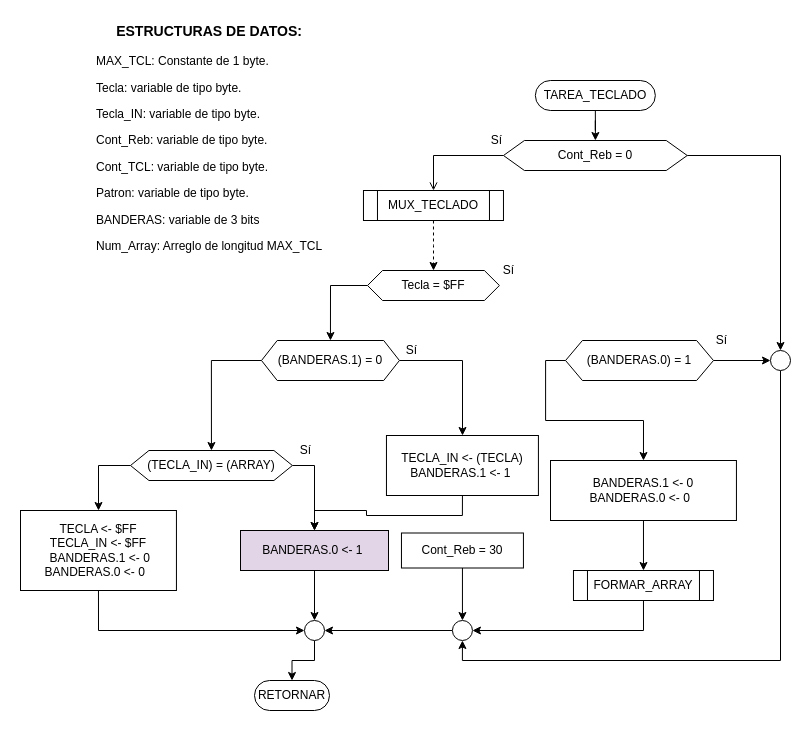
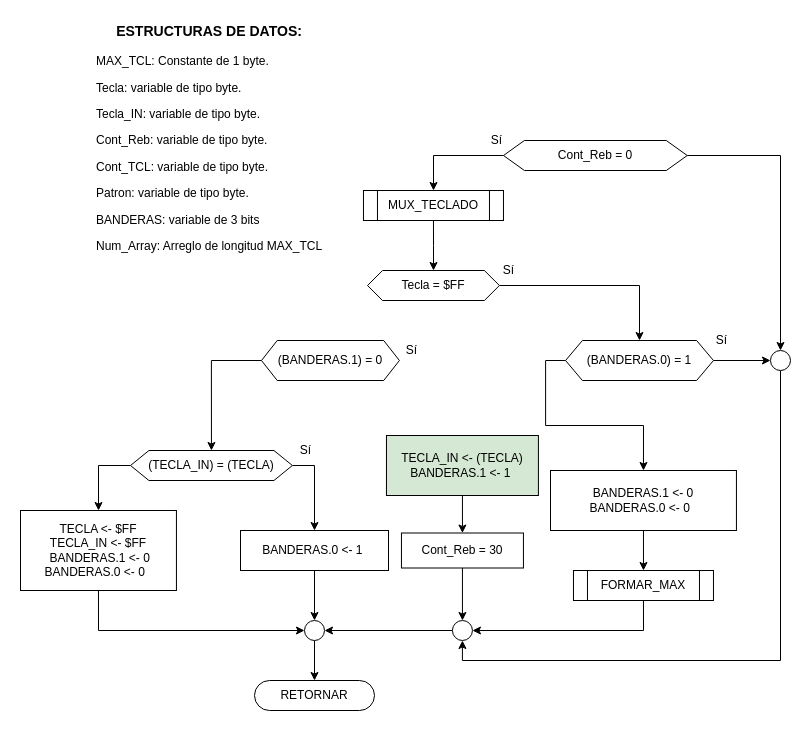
(595, 96) -> none
(595, 130) -> none
(434, 183) -> (434, 182)
(433, 242) -> (433, 242)
none -> (593, 286)
(330, 291) -> none
(463, 363) -> none
(212, 466) -> (212, 466)
(462, 466) -> (462, 466)
(643, 491) -> (643, 501)
(388, 516) -> (462, 520)
(315, 551) -> (315, 551)
(644, 586) -> (644, 586)
(292, 696) -> (315, 696)
